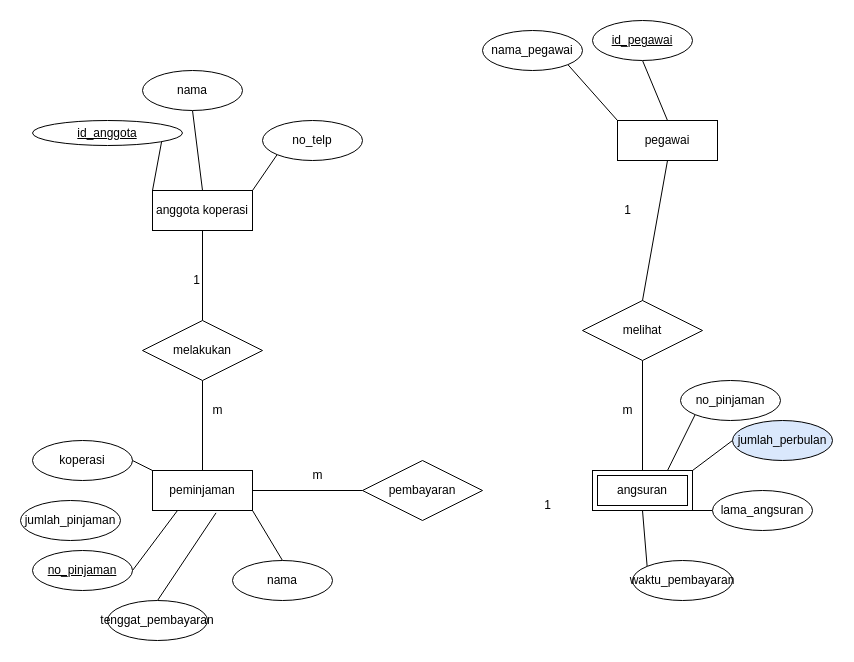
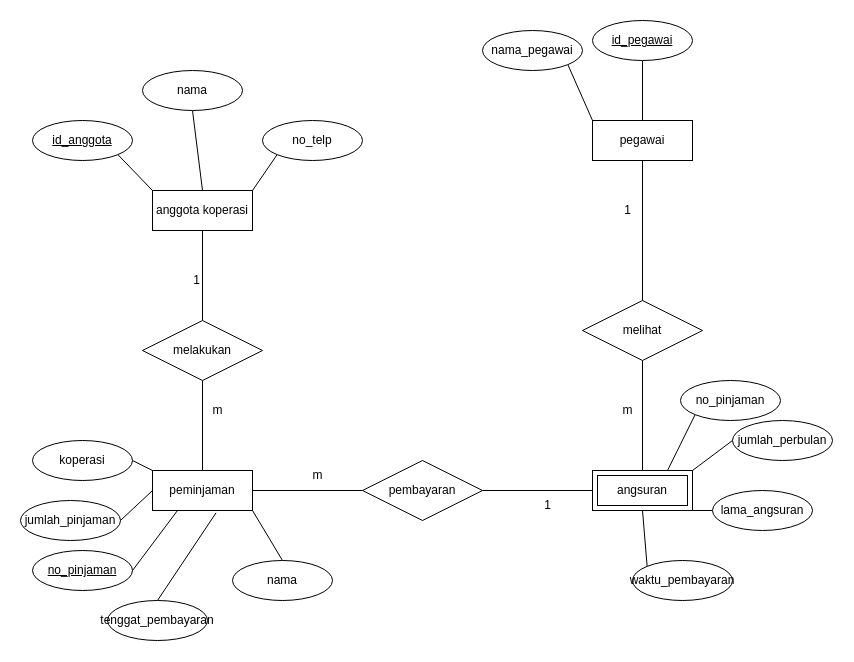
(108, 133) -> (83, 141)
(668, 141) -> (643, 141)
(783, 441) -> (783, 441)
none -> (538, 491)
none -> (136, 506)
